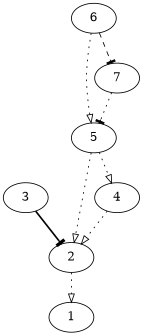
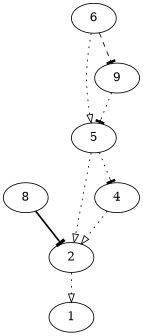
(117, 78) -> (117, 78)
(104, 164) -> (105, 166)
(26, 198) -> (26, 198)
